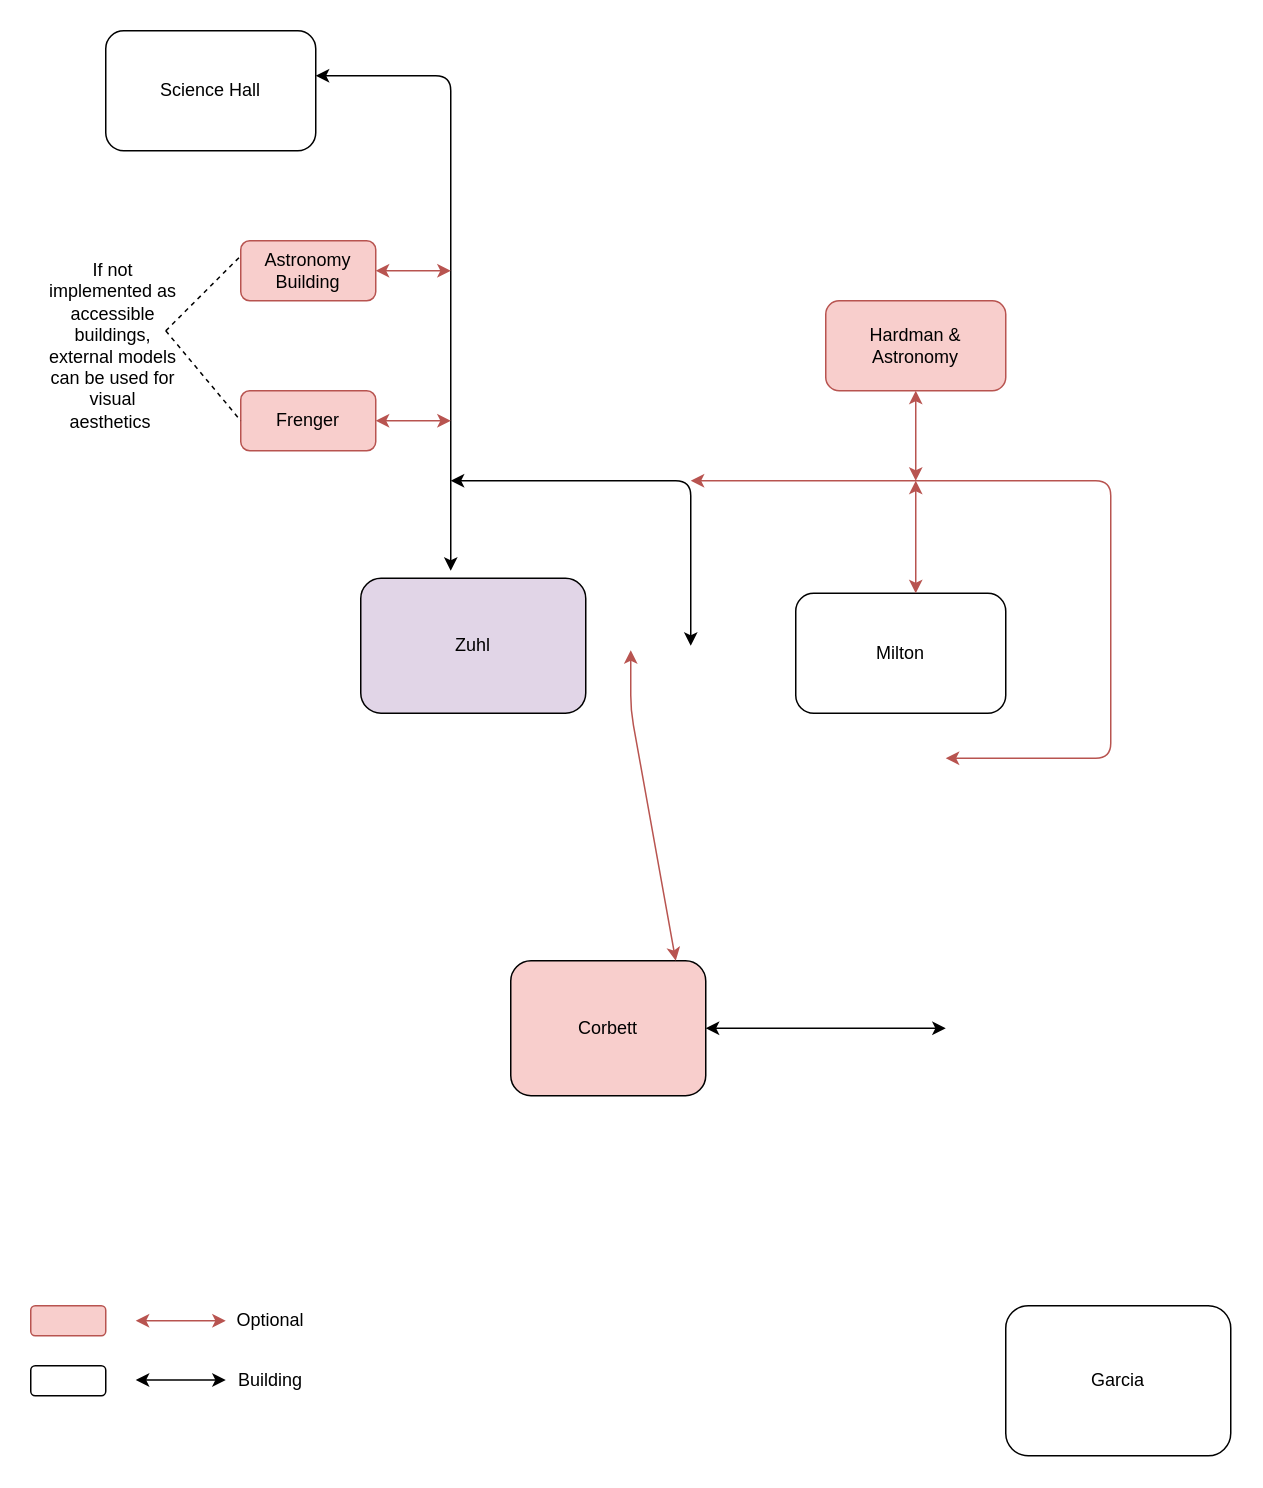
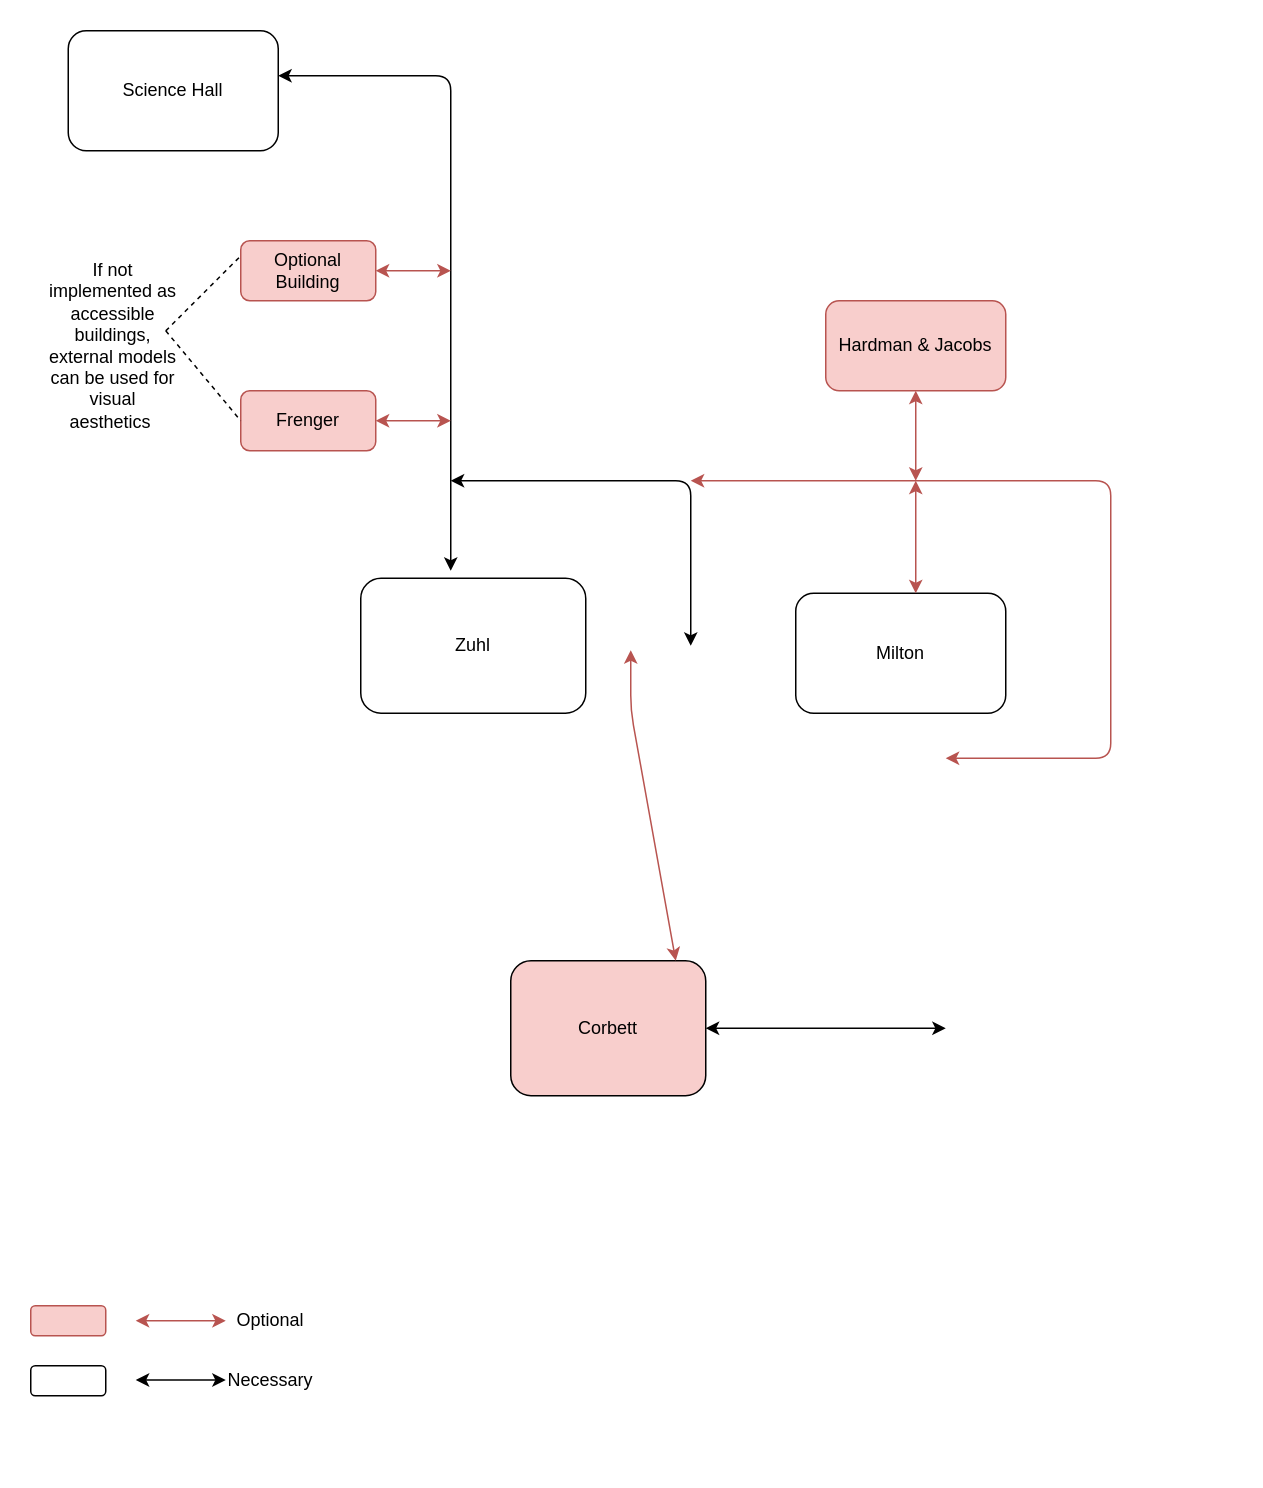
(211, 91) -> (173, 91)
(308, 271) -> (308, 271)
(916, 346) -> (916, 346)
(473, 646) -> (473, 646)
(271, 1381) -> (271, 1381)
(1118, 1381) -> none
